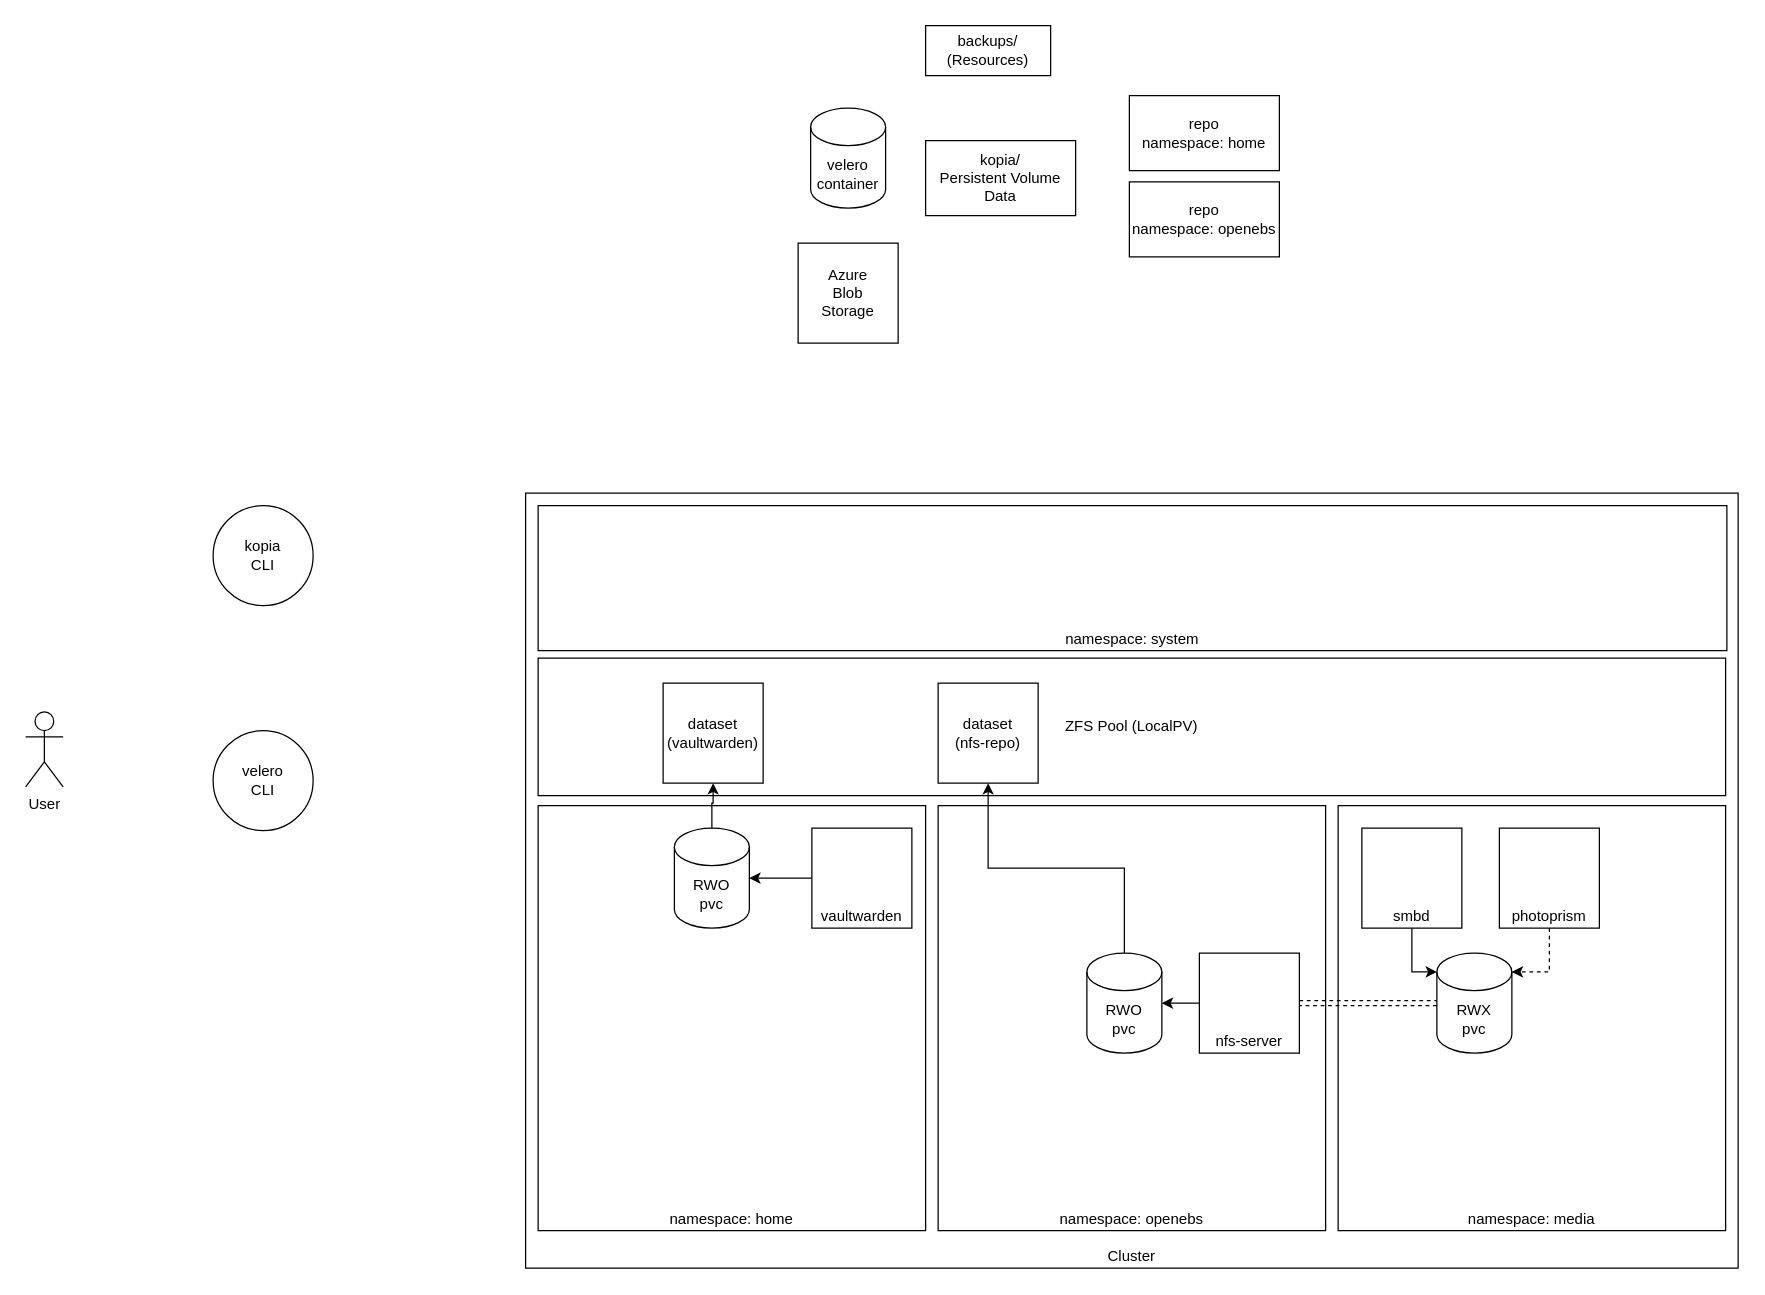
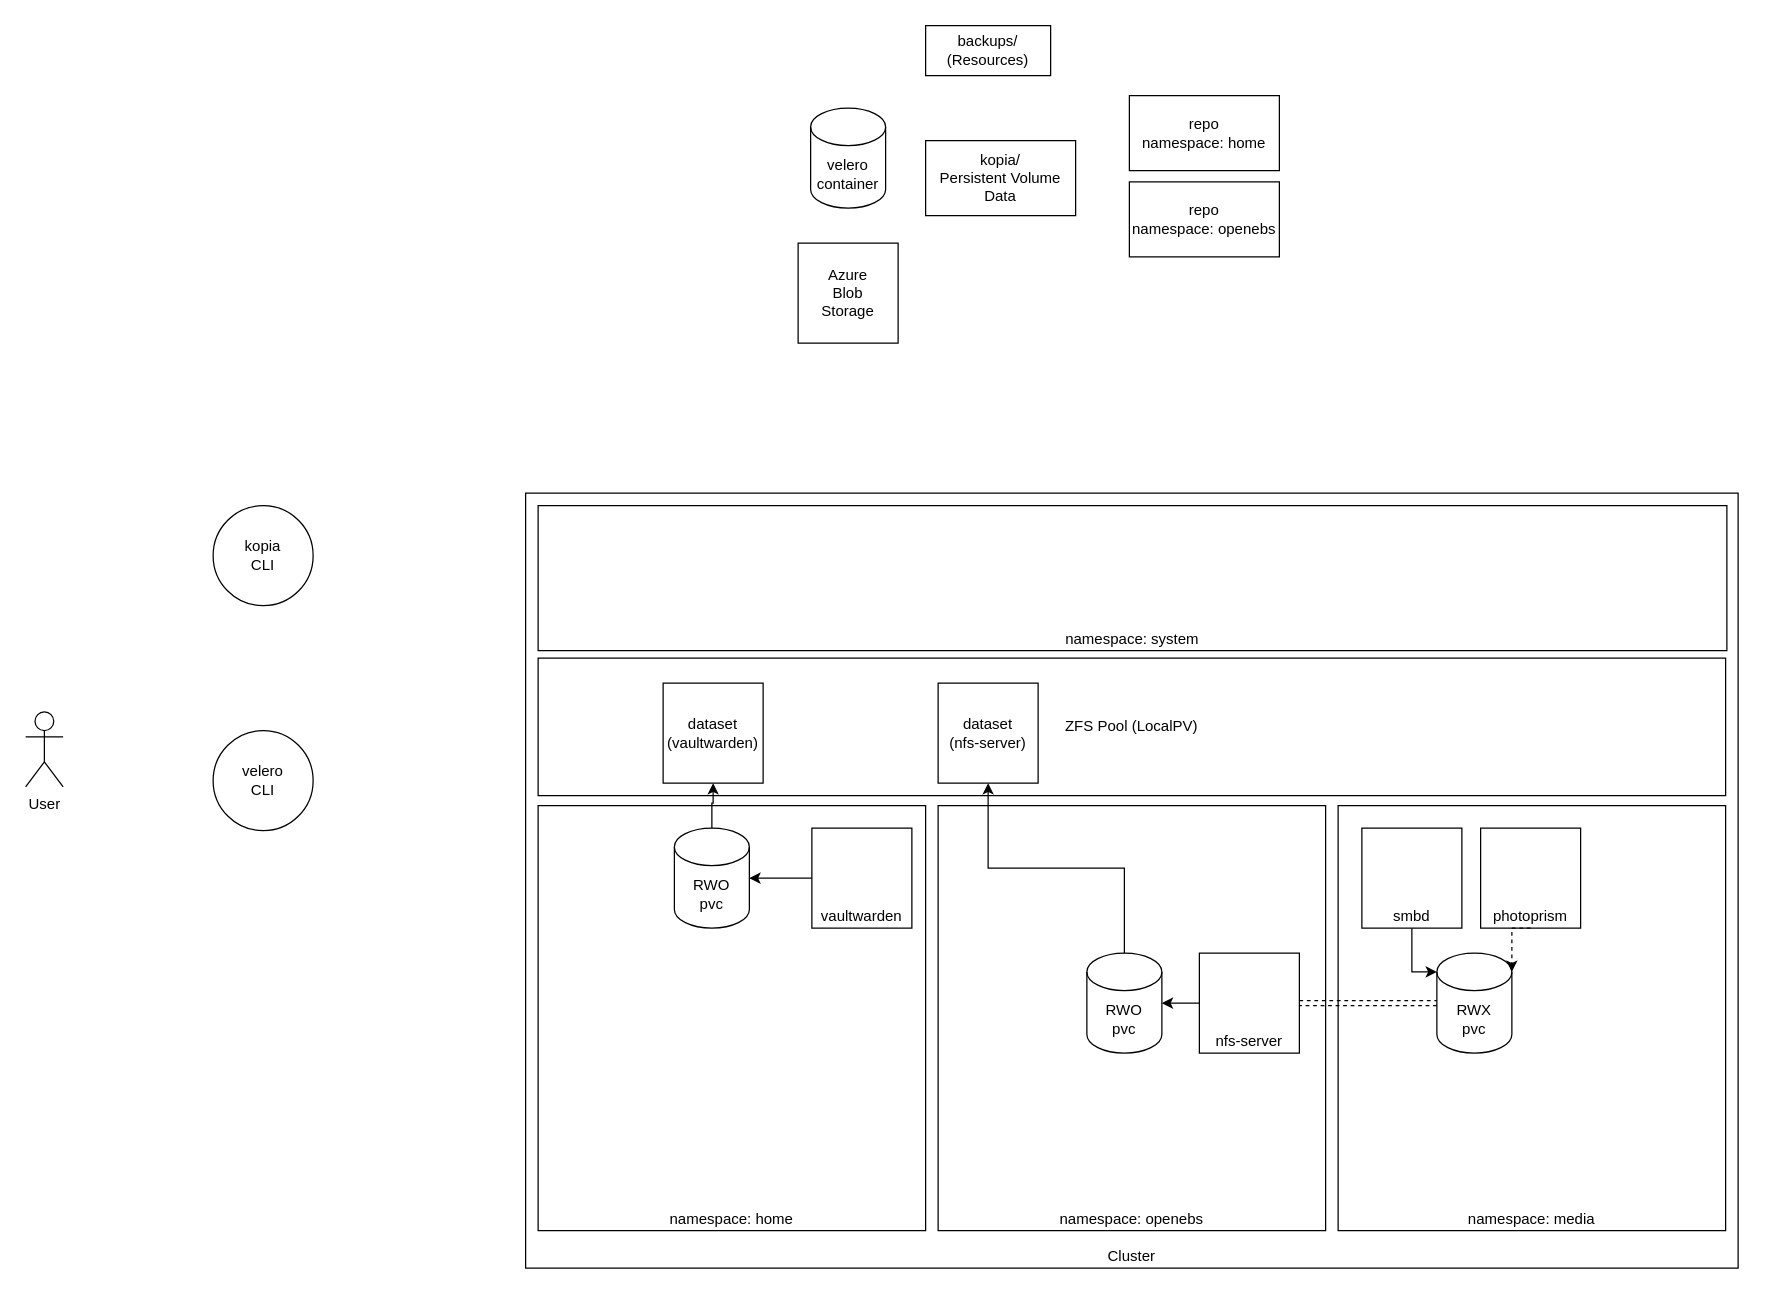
(988, 733) -> (988, 733)
(1549, 878) -> (1531, 878)
